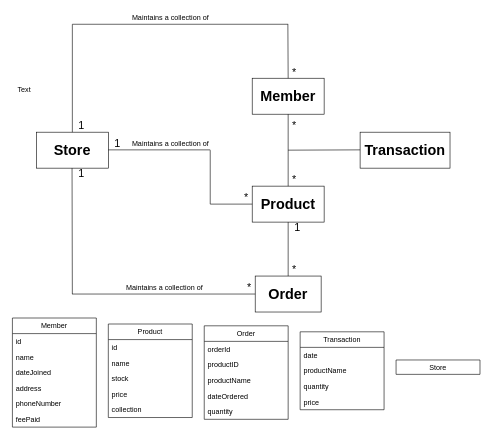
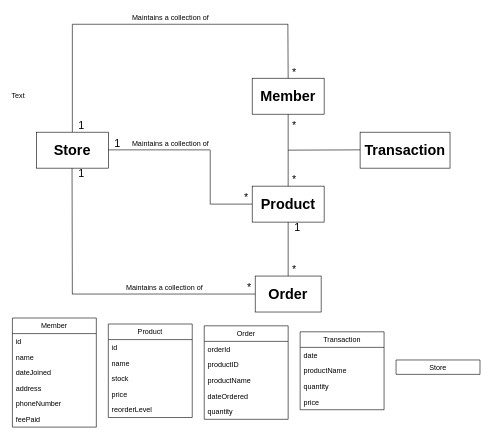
(24, 90) -> (18, 96)
(129, 410) -> (135, 410)
